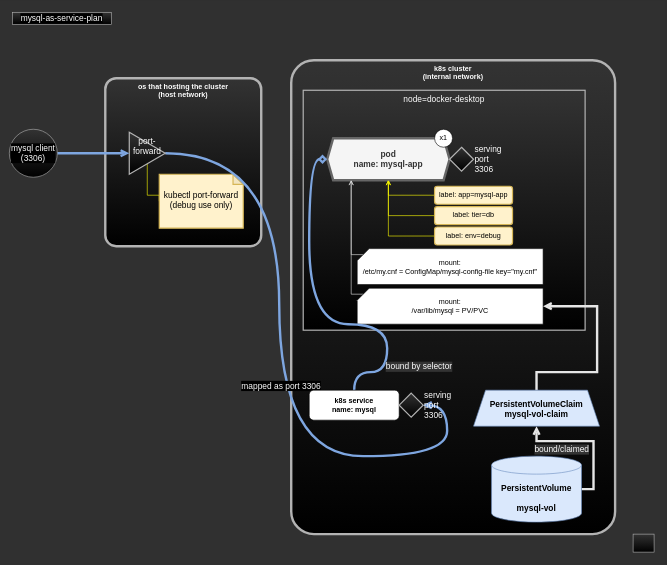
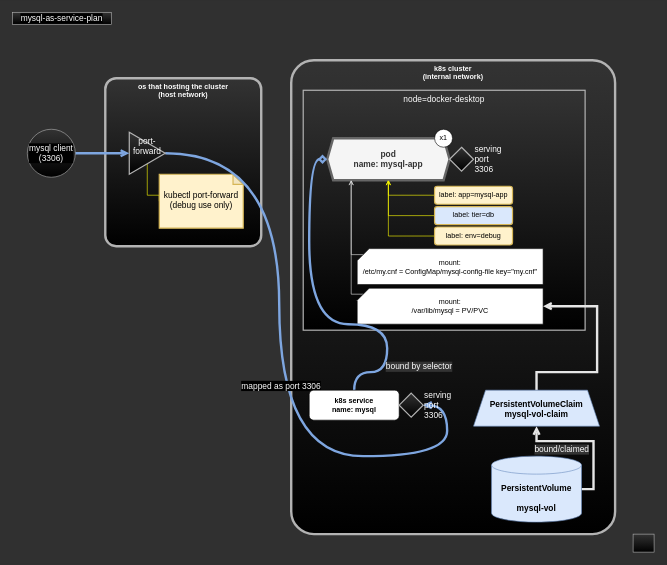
(33, 153) -> (51, 153)
(474, 216) -> (474, 216)
